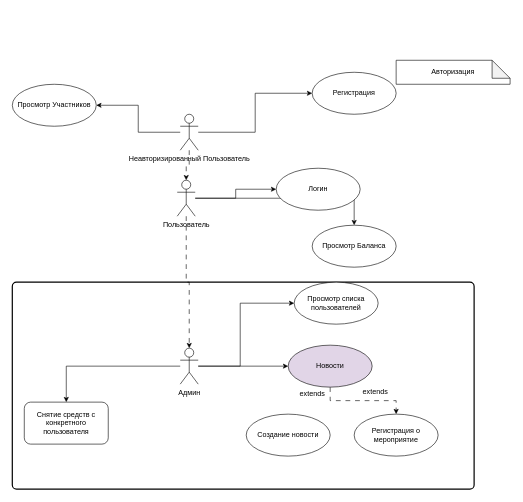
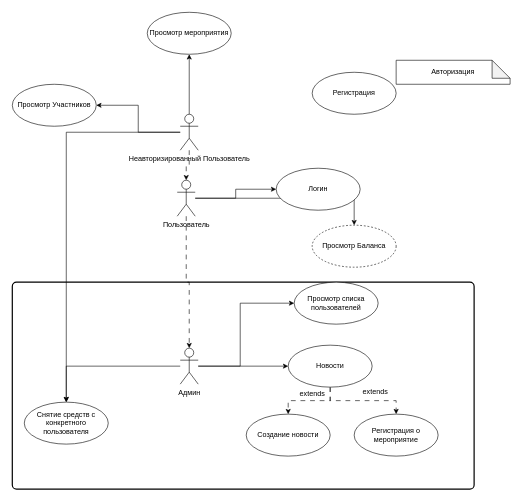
none -> (189, 33)
none -> (189, 59)
(255, 93) -> (66, 213)
(354, 246) -> (354, 246)
(330, 366) -> (330, 366)
none -> (302, 401)
(66, 423) -> (66, 423)
